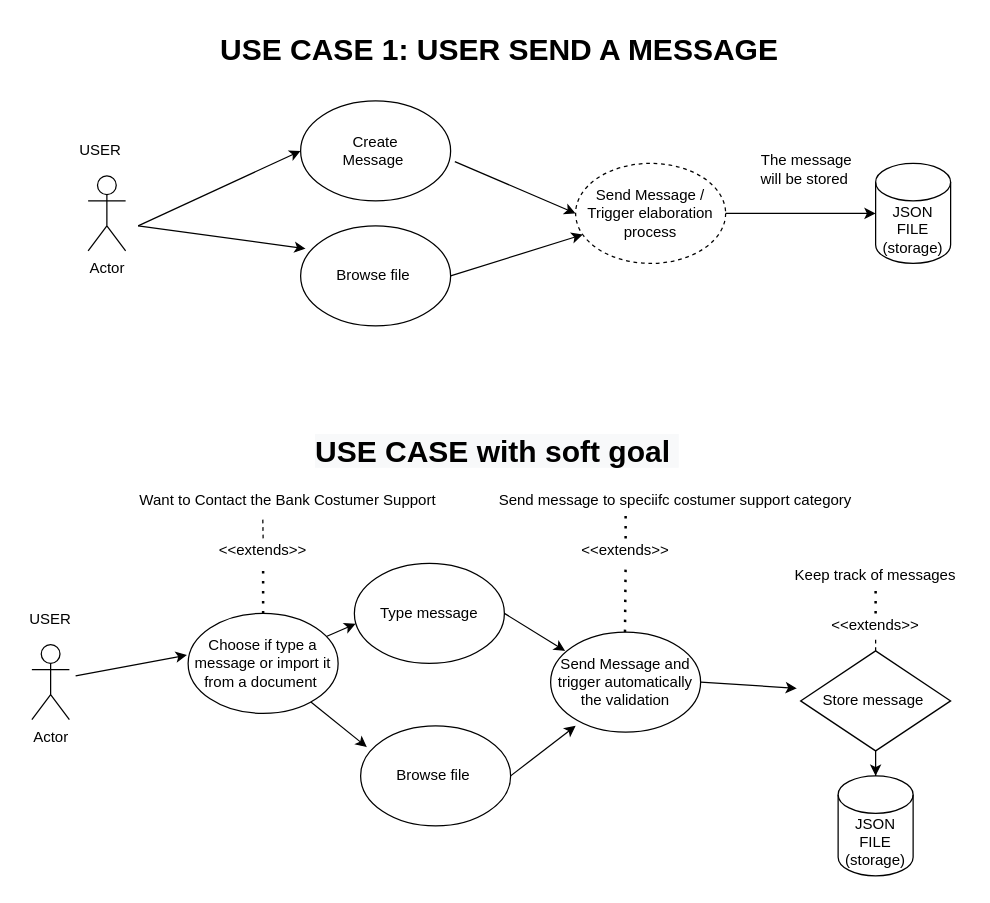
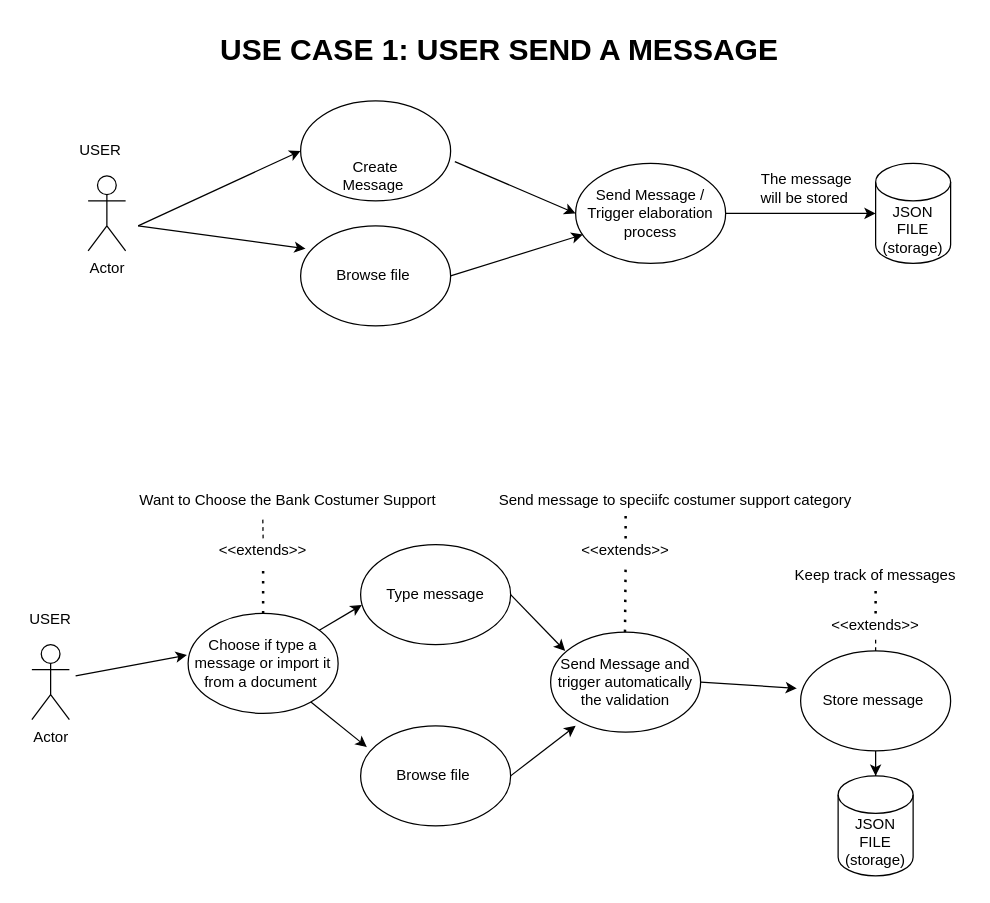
(376, 151) -> (376, 176)
(807, 169) -> (807, 188)
(651, 213) -> (651, 213)
(498, 444) -> none
(288, 501) -> (288, 501)
(429, 613) -> (436, 594)
(876, 701) -> (876, 701)
